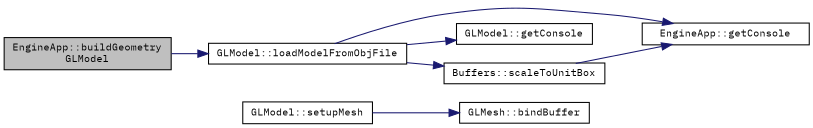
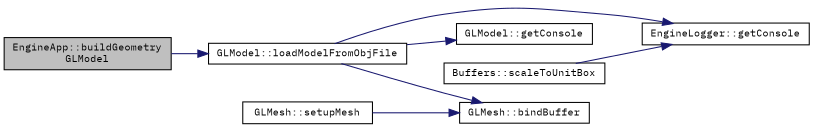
(726, 34) -> (726, 34)
(420, 64) -> (406, 83)
(308, 113) -> (308, 113)
